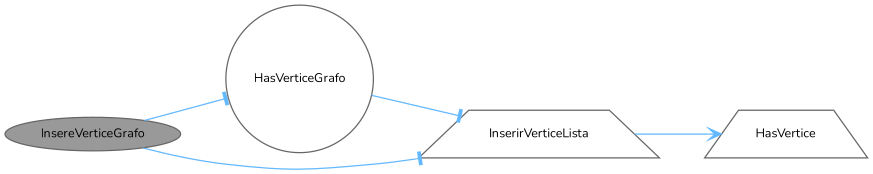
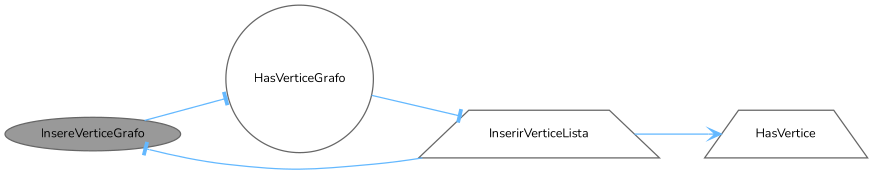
(279, 169) -> (285, 169)
